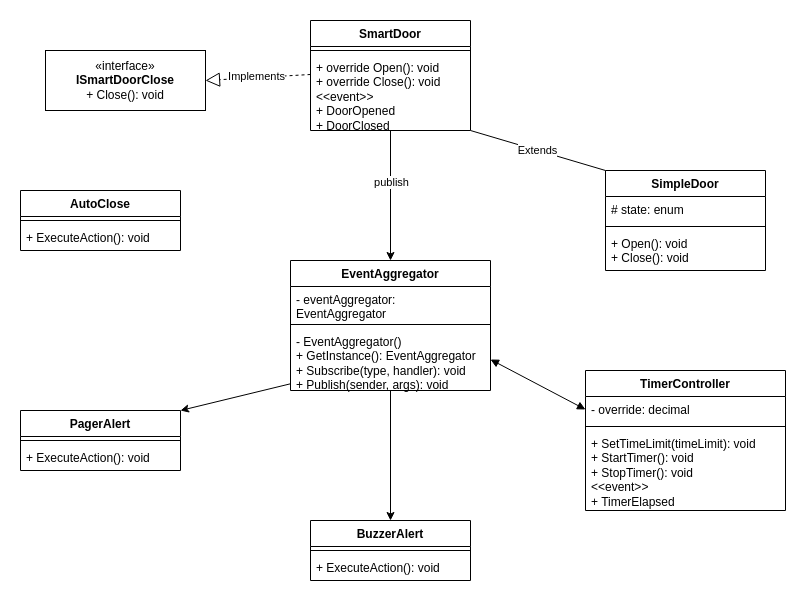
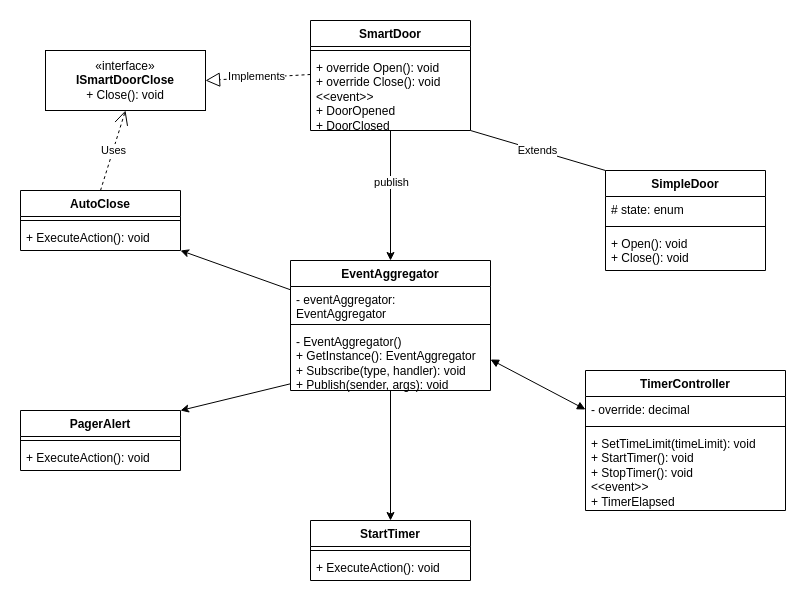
none -> (113, 152)
none -> (238, 271)
(391, 535) -> (391, 535)
